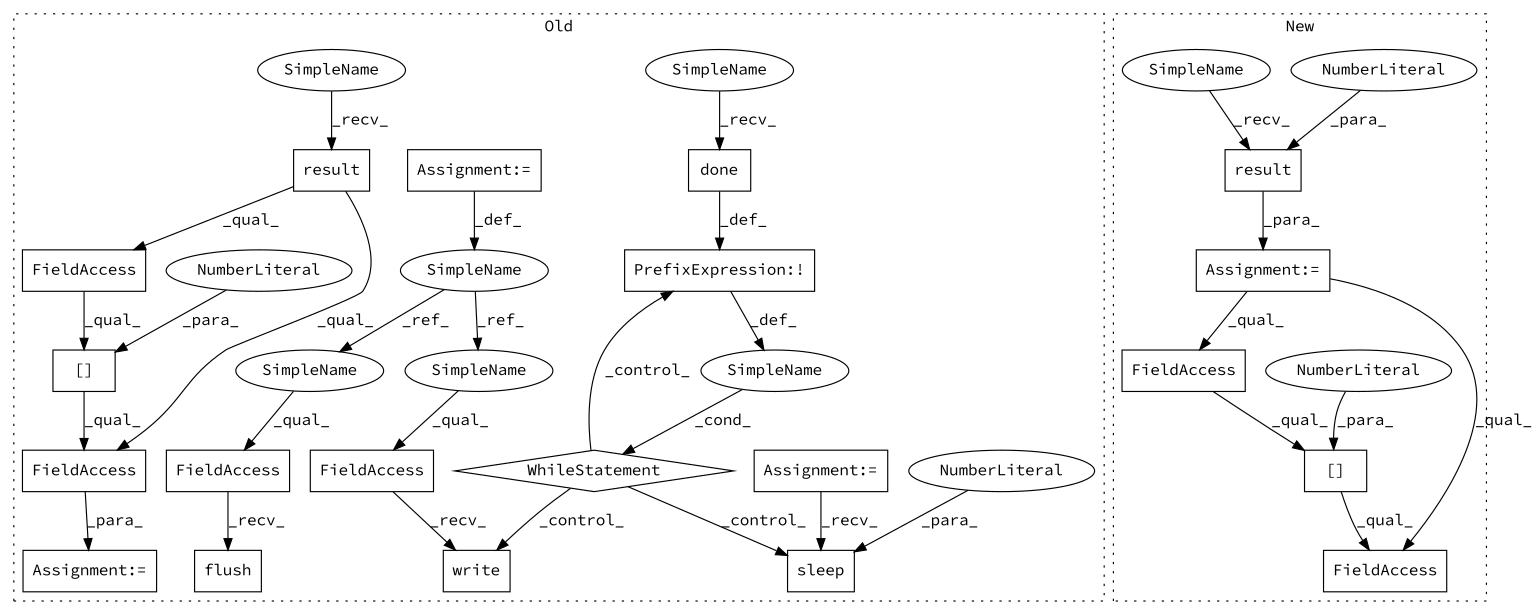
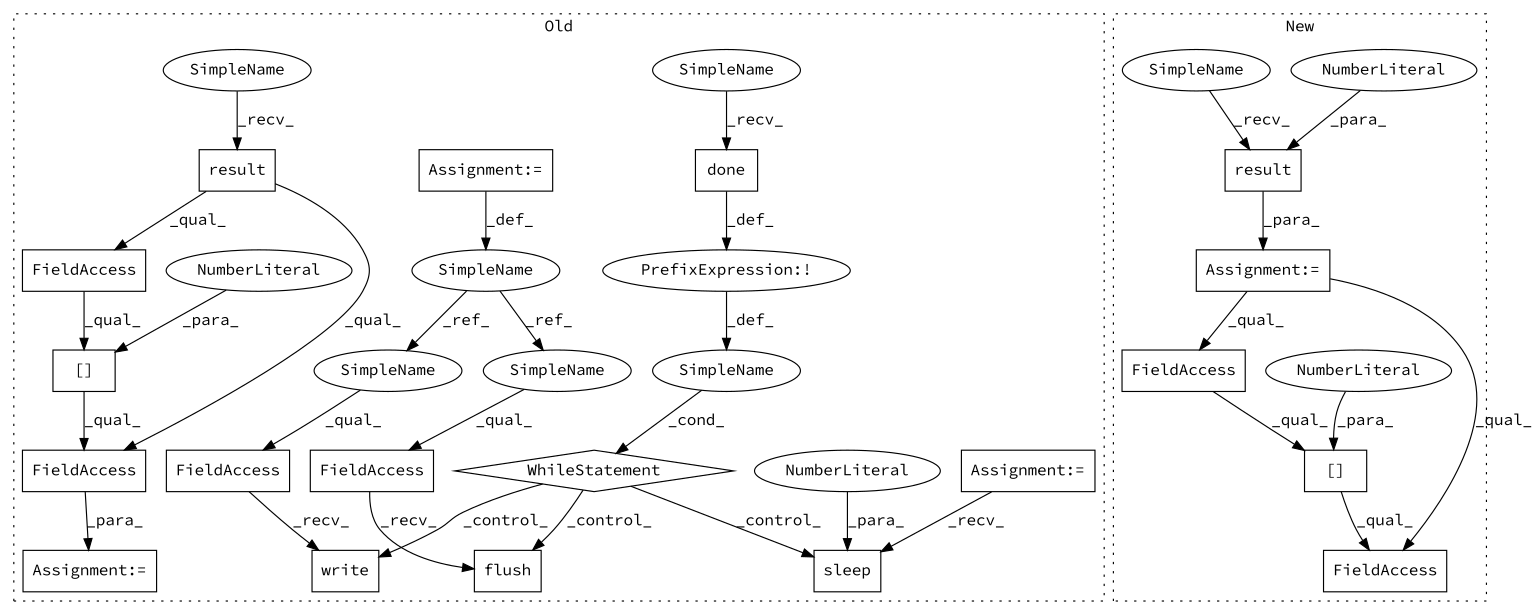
(720, 271) -> (727, 271)
(599, 361) -> (564, 517)
